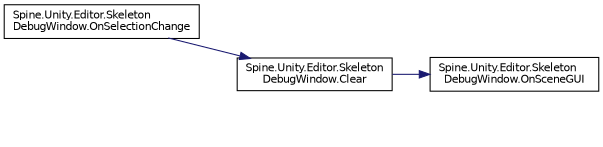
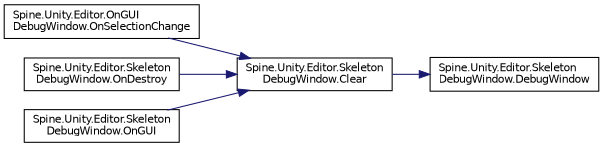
(102, 22) -> (102, 22)
none -> (102, 74)
(514, 74) -> (514, 74)
none -> (102, 126)
